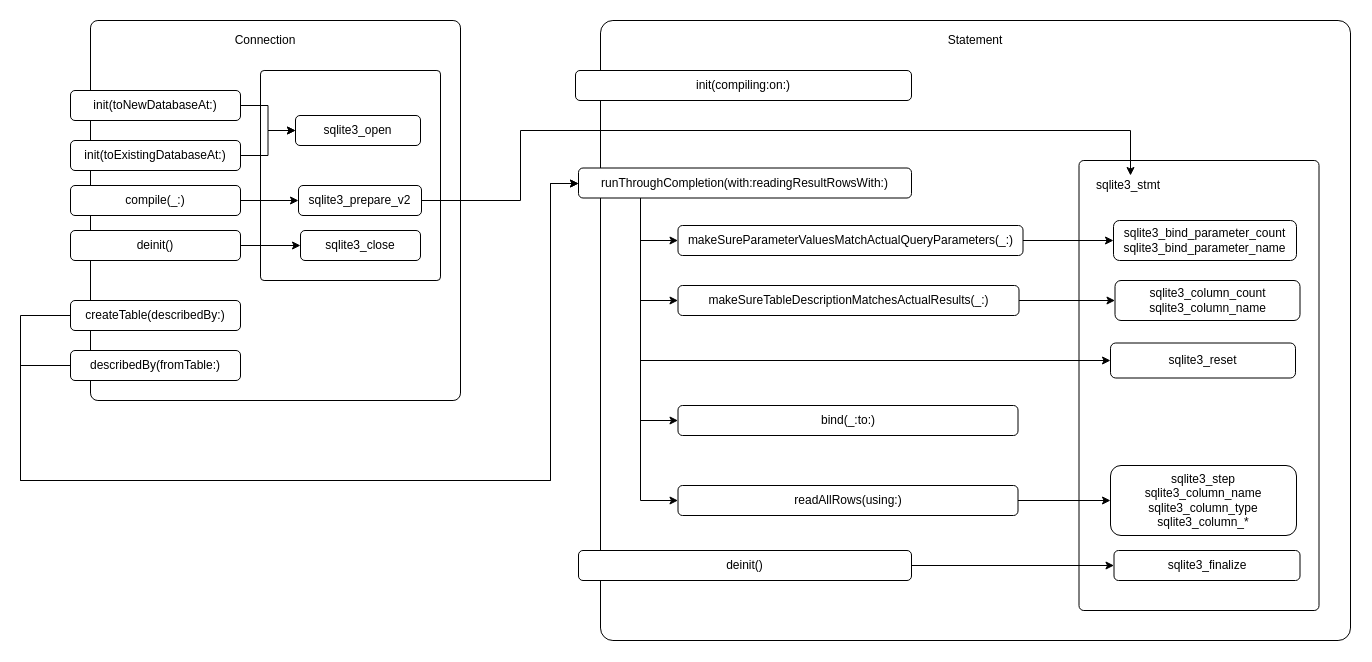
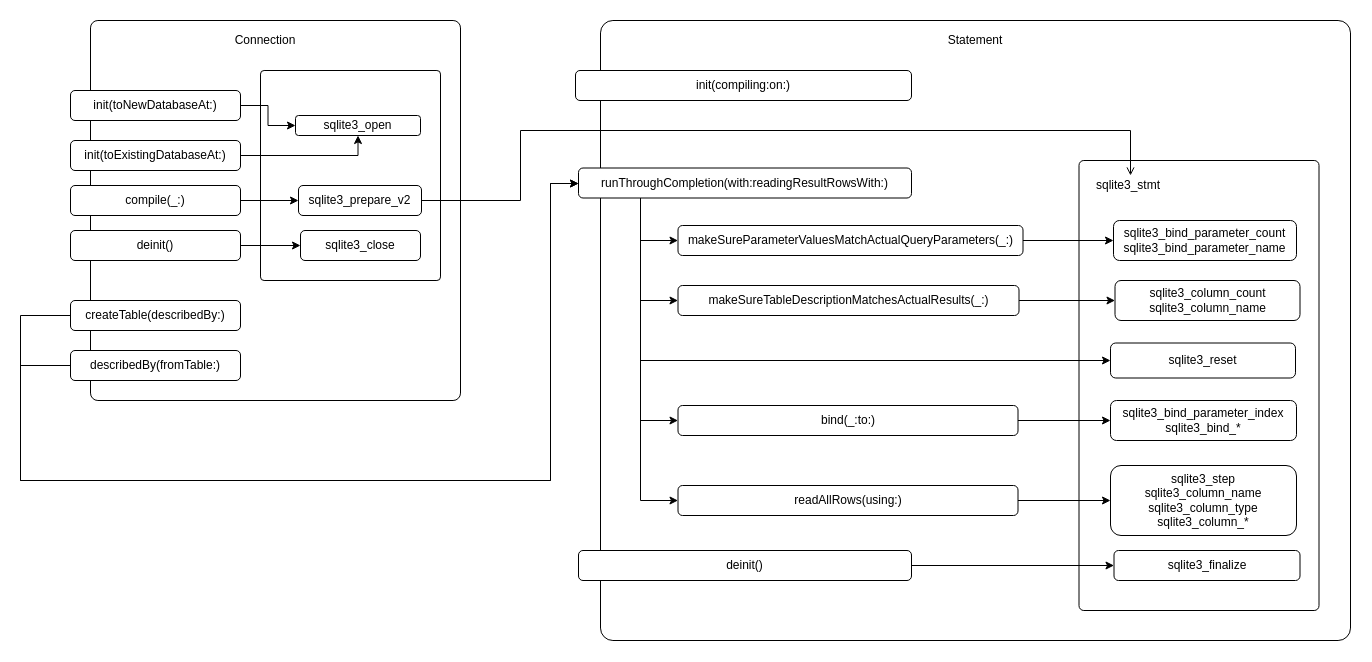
(358, 131) -> (358, 126)
(1131, 167) -> (1131, 169)
none -> (1061, 421)
none -> (1204, 421)
